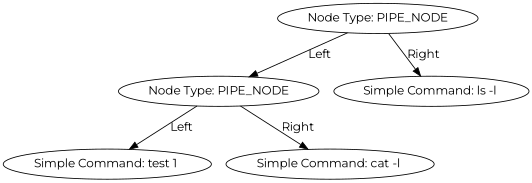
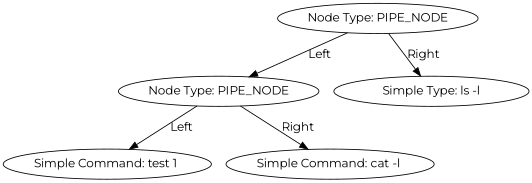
(431, 91) -> (431, 91)
